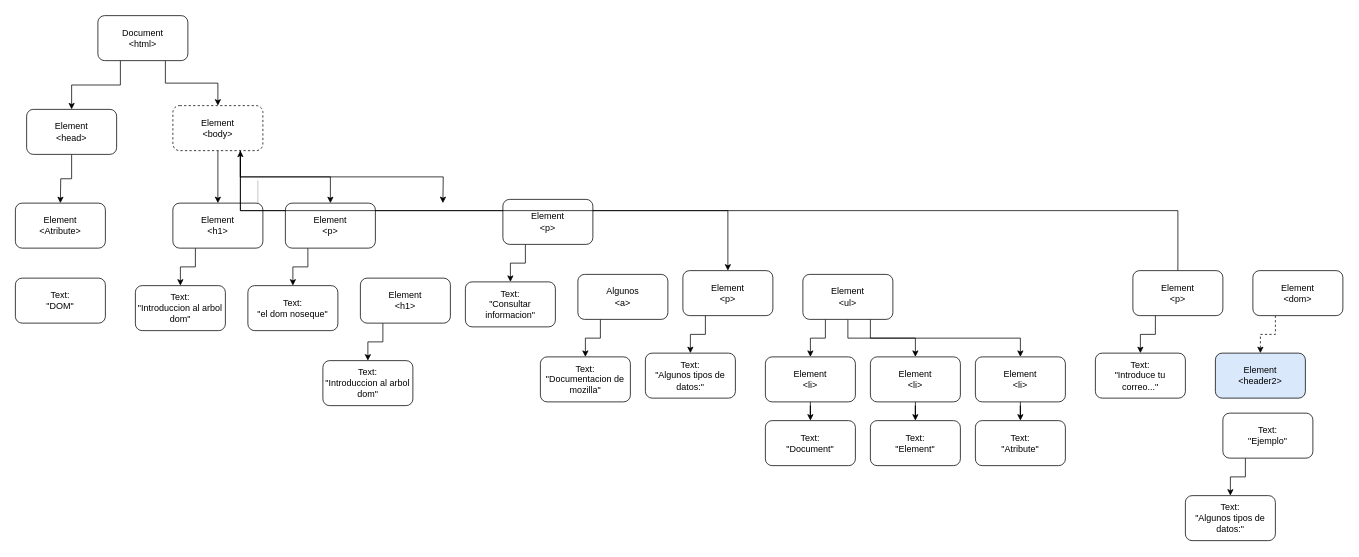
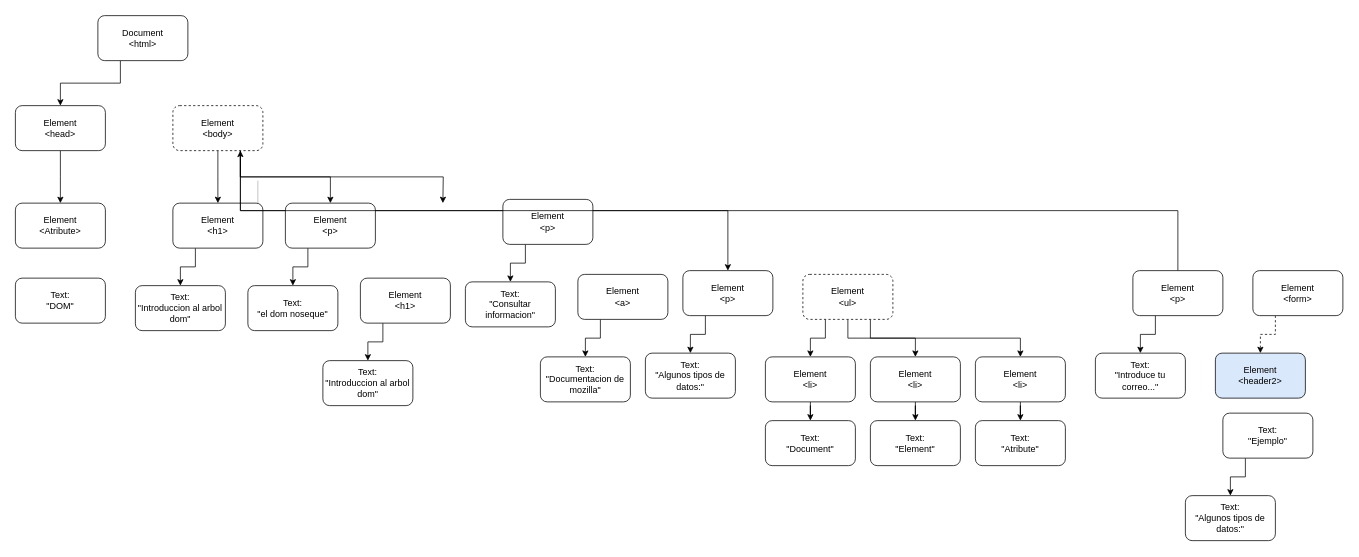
(165, 73) -> none
(72, 132) -> (60, 128)
(1298, 293) -> (1298, 293)
(623, 297) -> (623, 297)
(848, 297) -> (848, 297)
